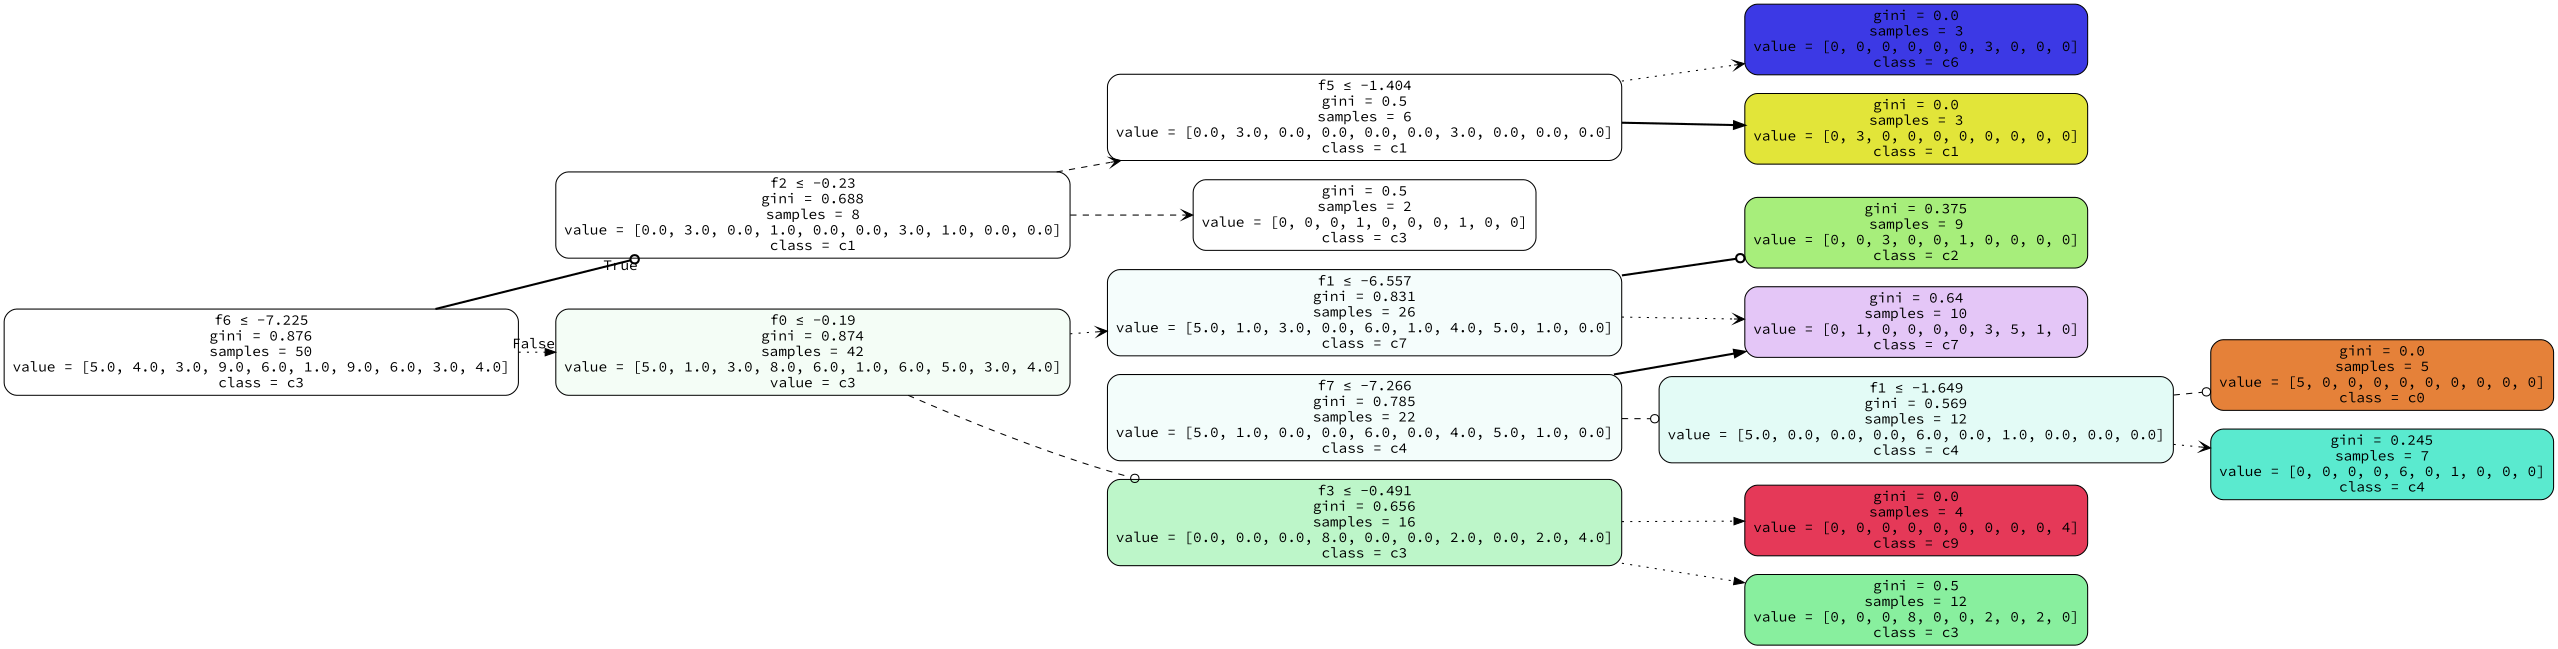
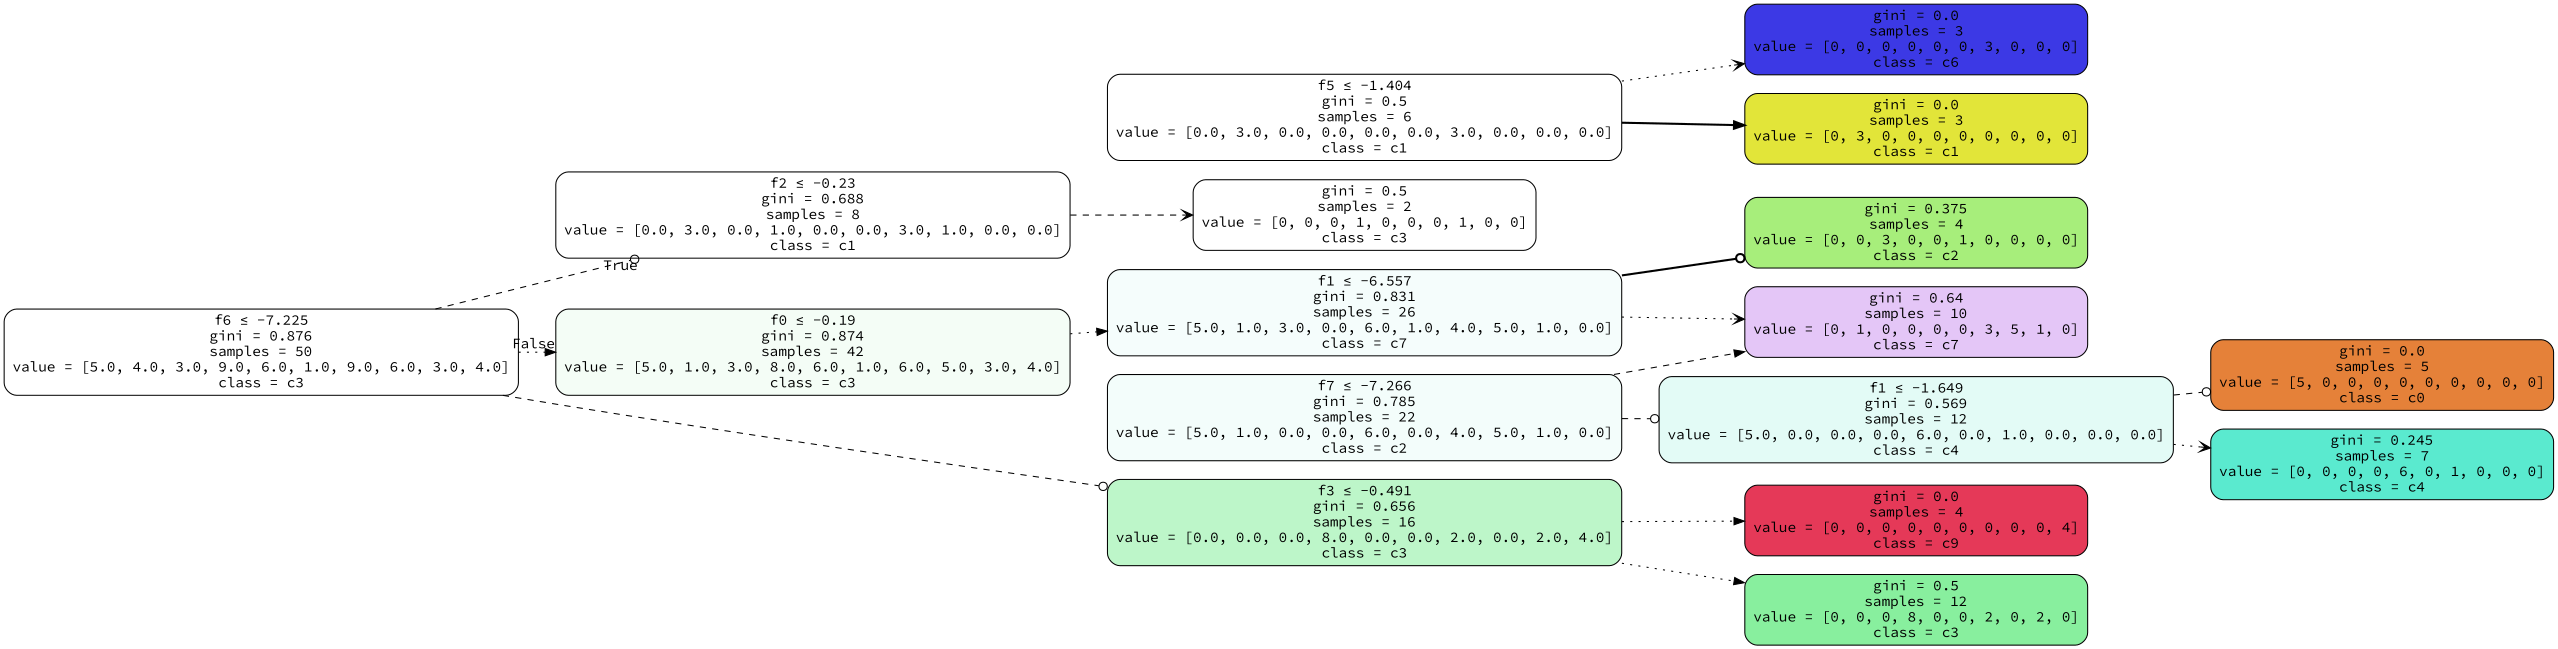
(1083, 167) -> none
(1916, 224) -> (1916, 224)
(533, 285) -> (533, 285)
(1084, 333) -> (1084, 333)
(1674, 364) -> (1674, 364)
(813, 383) -> (813, 383)
(1018, 440) -> (801, 442)
(1365, 448) -> (1365, 448)
